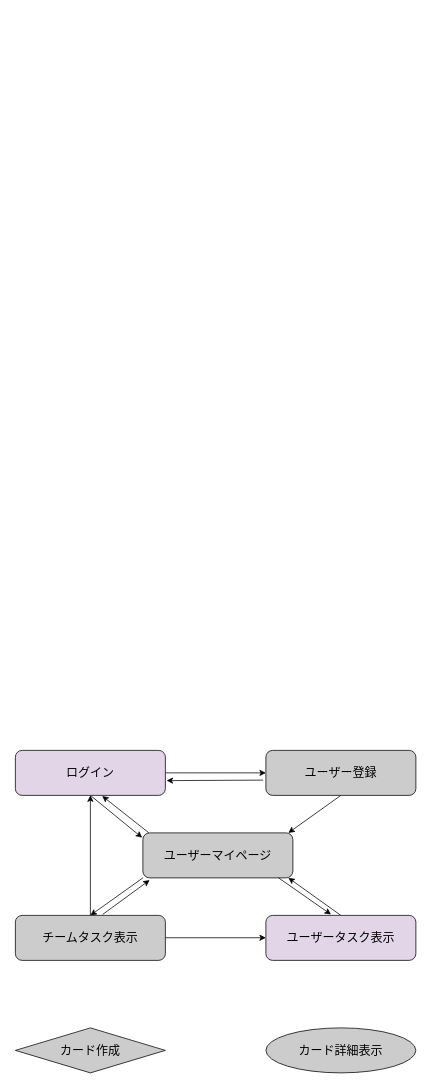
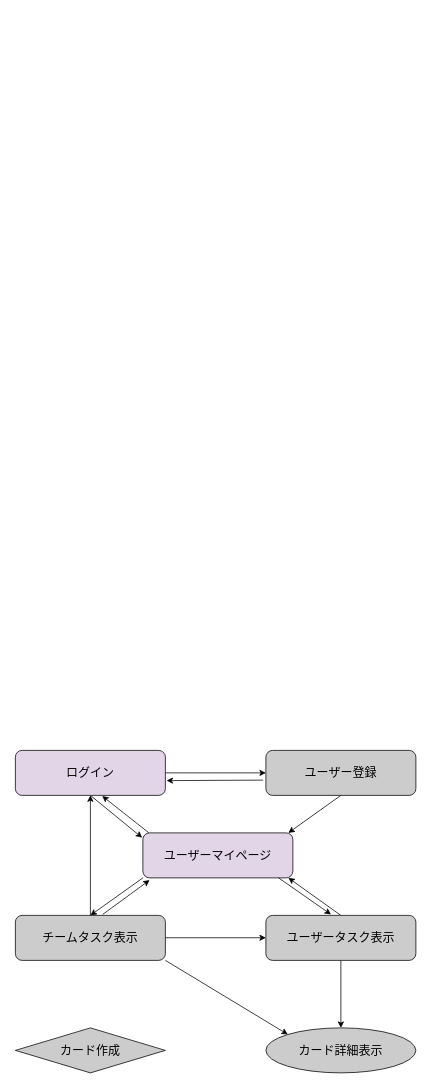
(218, 855) -> (218, 855)
(341, 938) -> (341, 938)
none -> (225, 996)
none -> (341, 1021)
